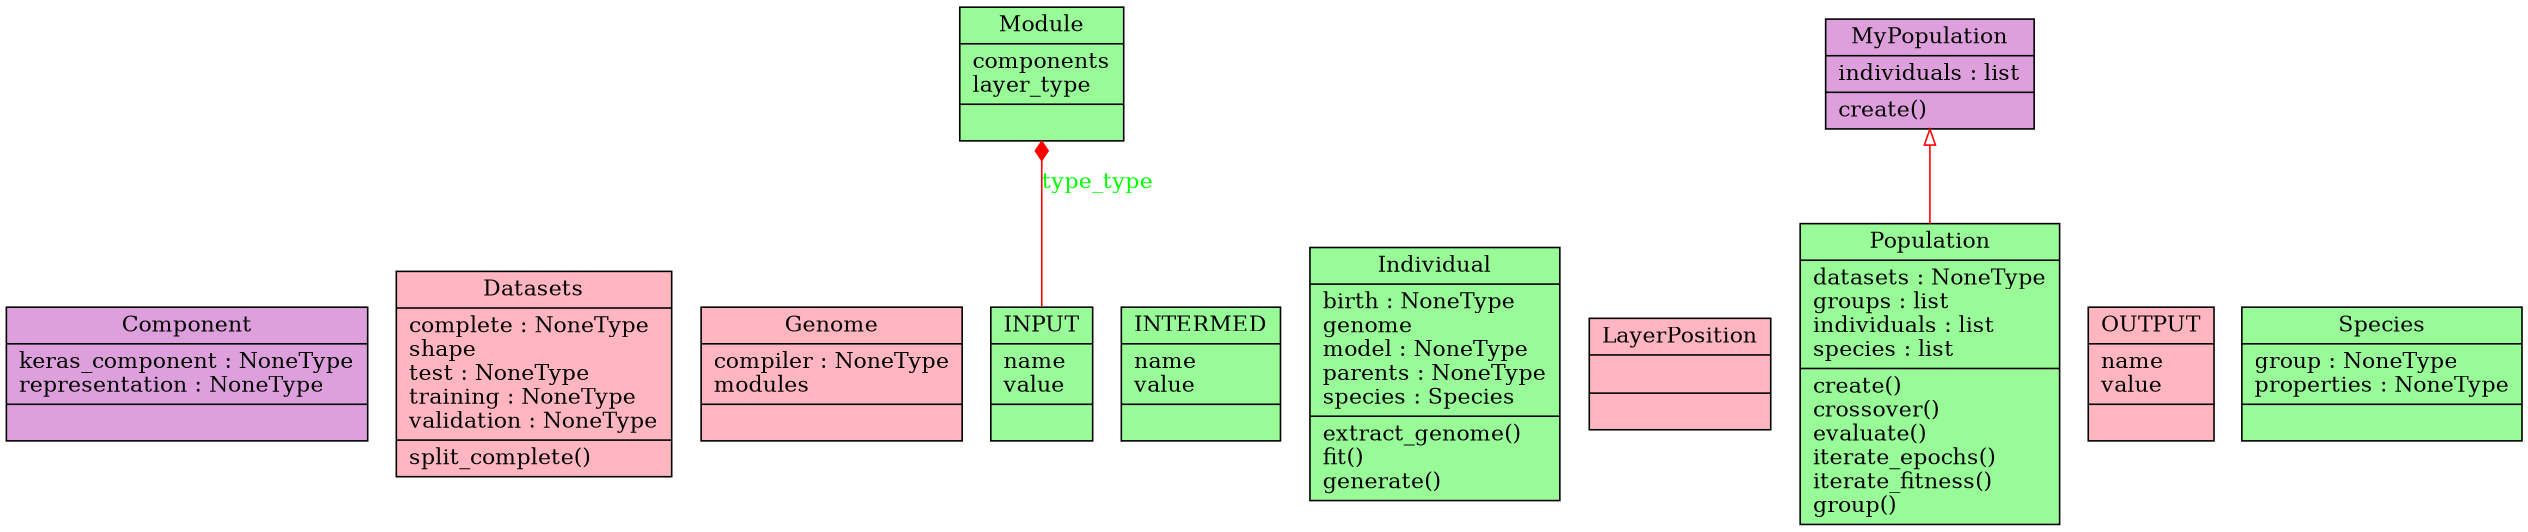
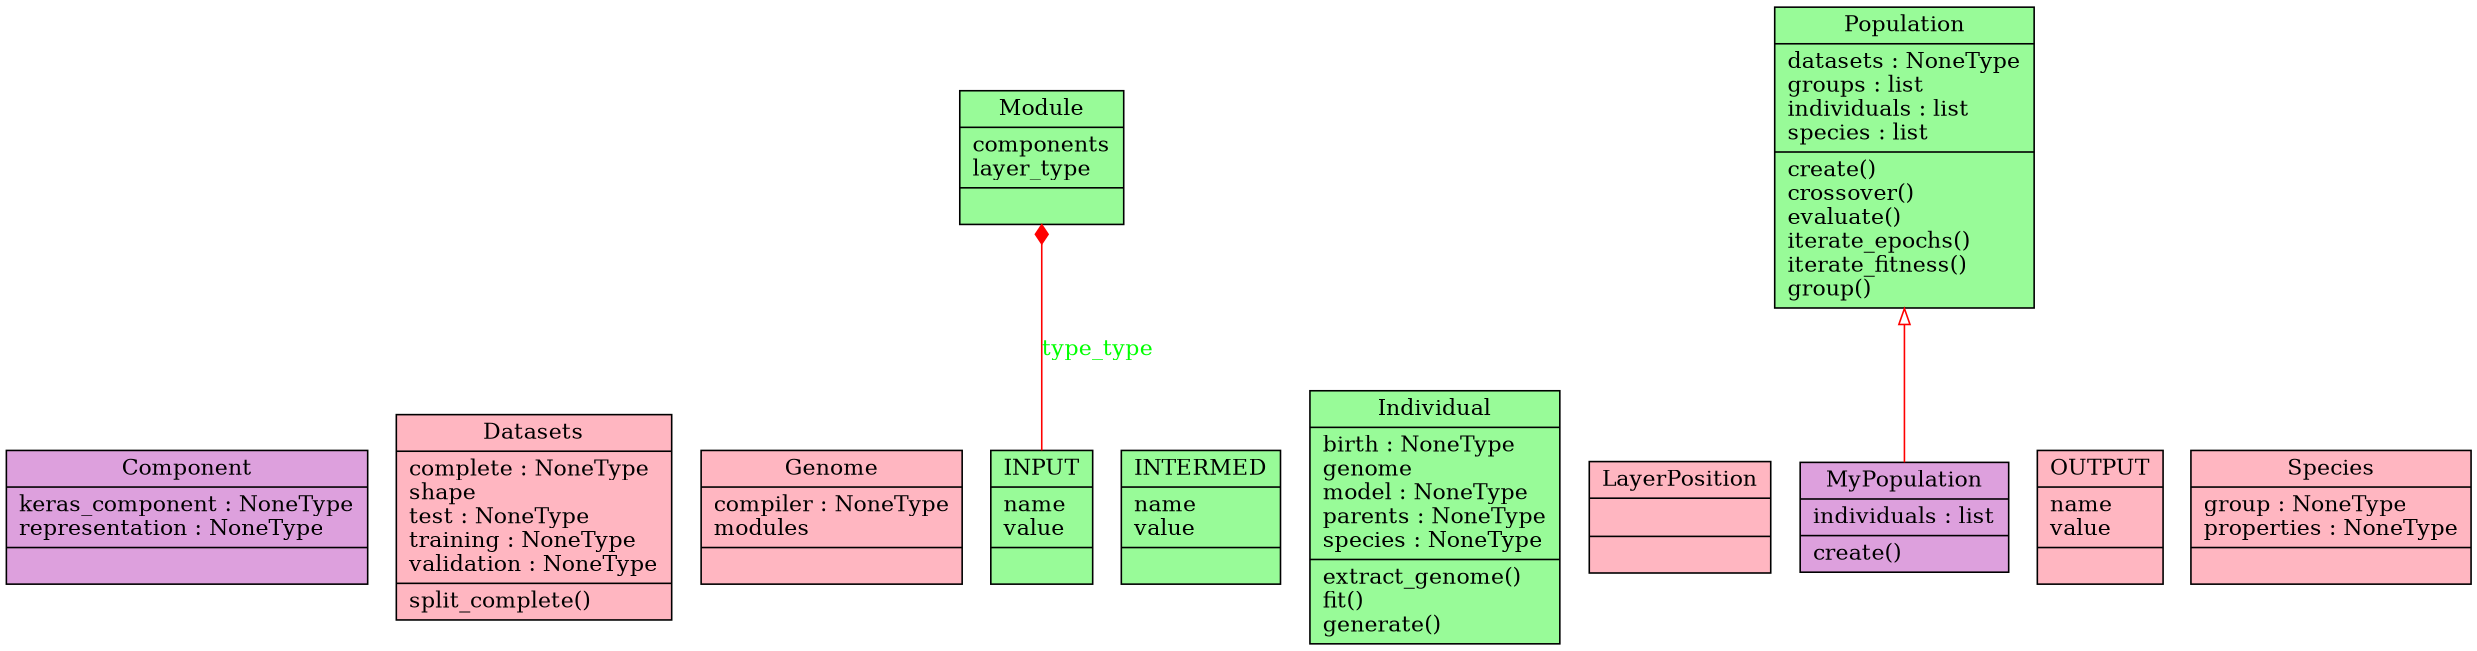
(1930, 185) -> (1904, 393)
(2382, 374) -> (2331, 517)
(1419, 397) -> (1433, 540)
